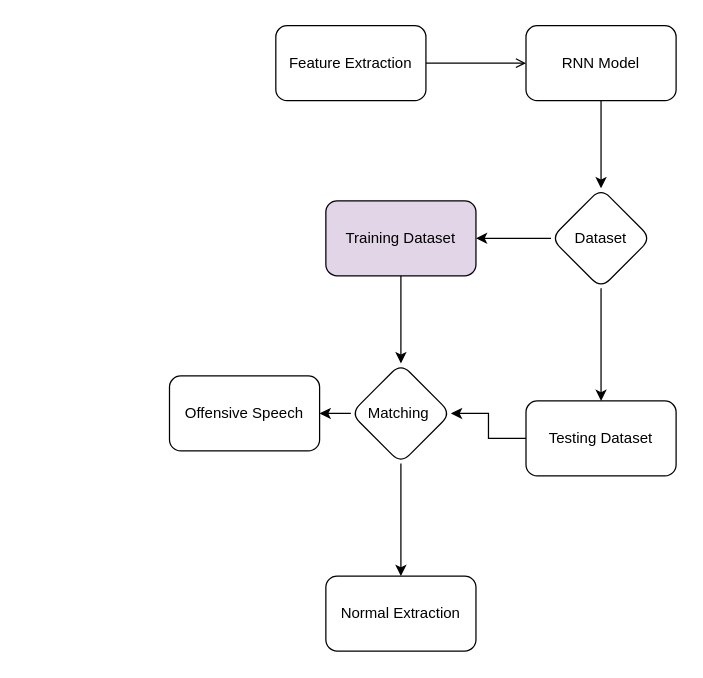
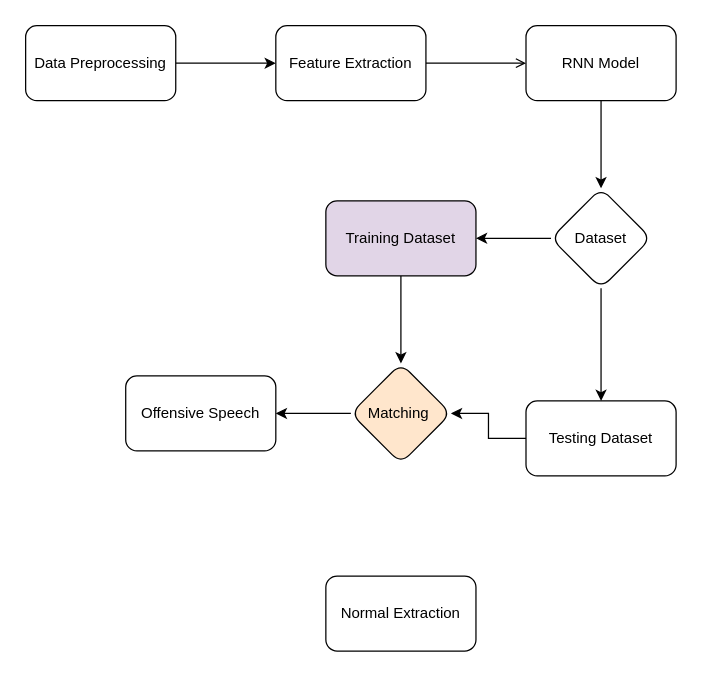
none -> (101, 63)
none -> (222, 63)
(244, 413) -> (201, 413)
(401, 413) -> (401, 413)
(401, 515) -> none
